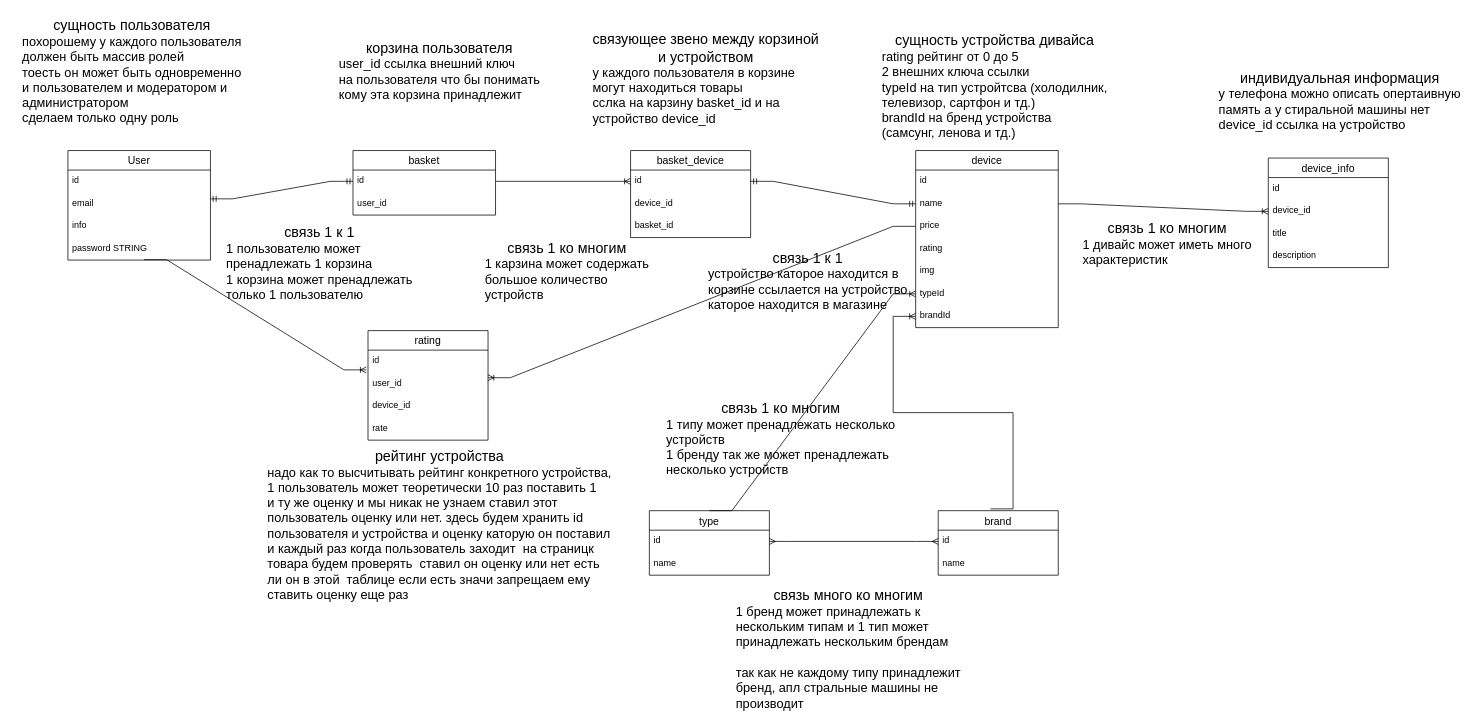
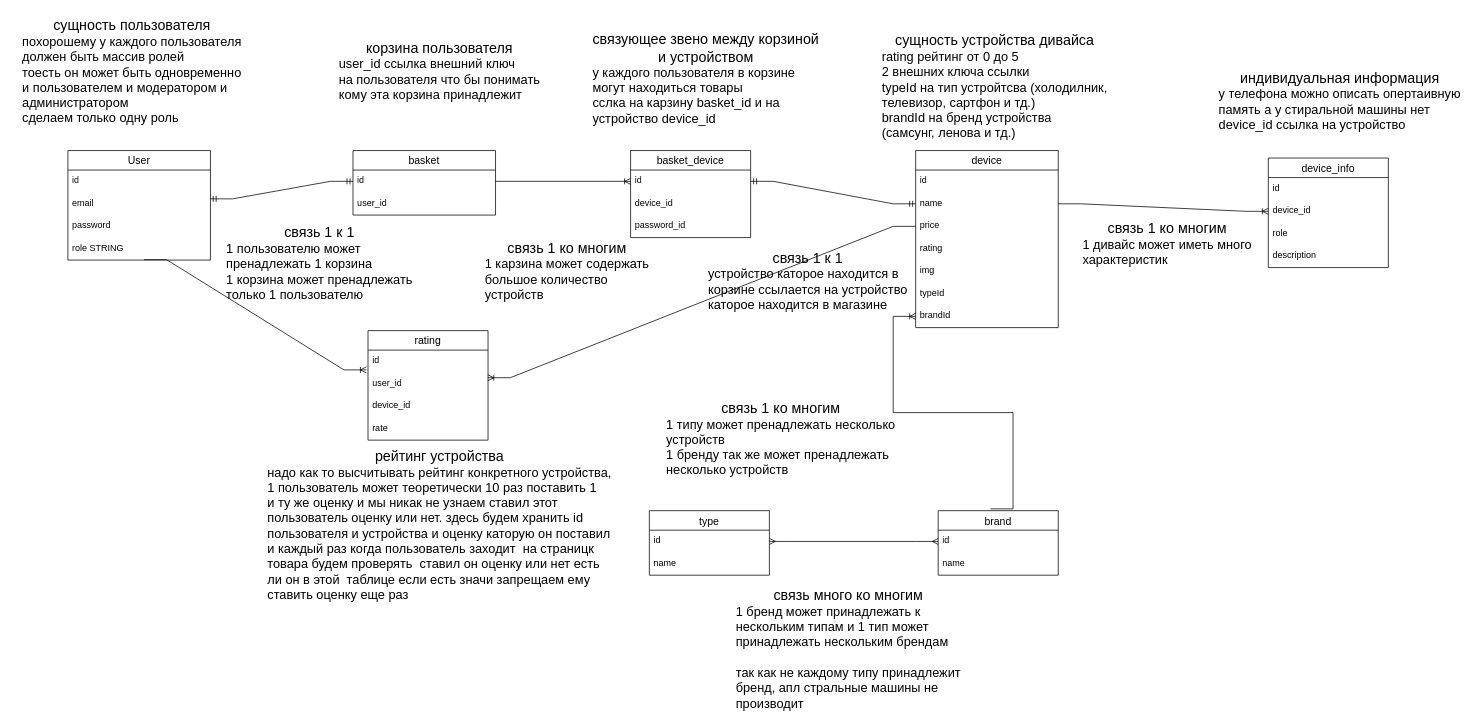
(81, 226) -> (93, 226)
(656, 226) -> (661, 226)
(1283, 233) -> (1281, 233)
(109, 248) -> (98, 248)
(818, 395) -> none
